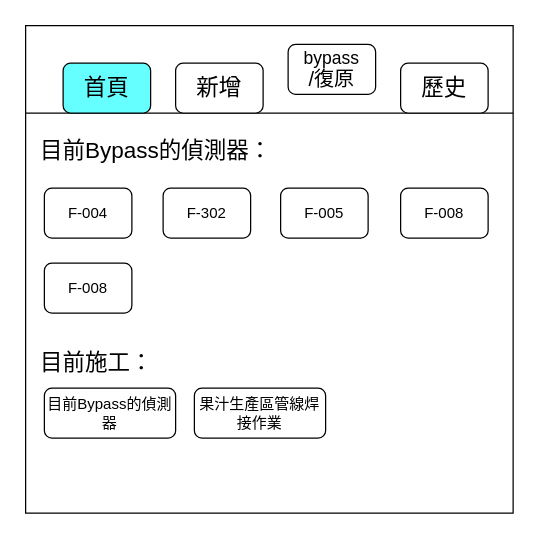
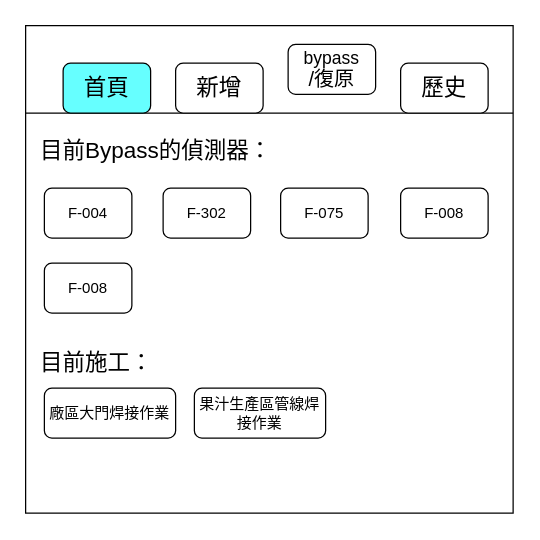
(324, 213) -> (324, 213)
(110, 413) -> (110, 413)
